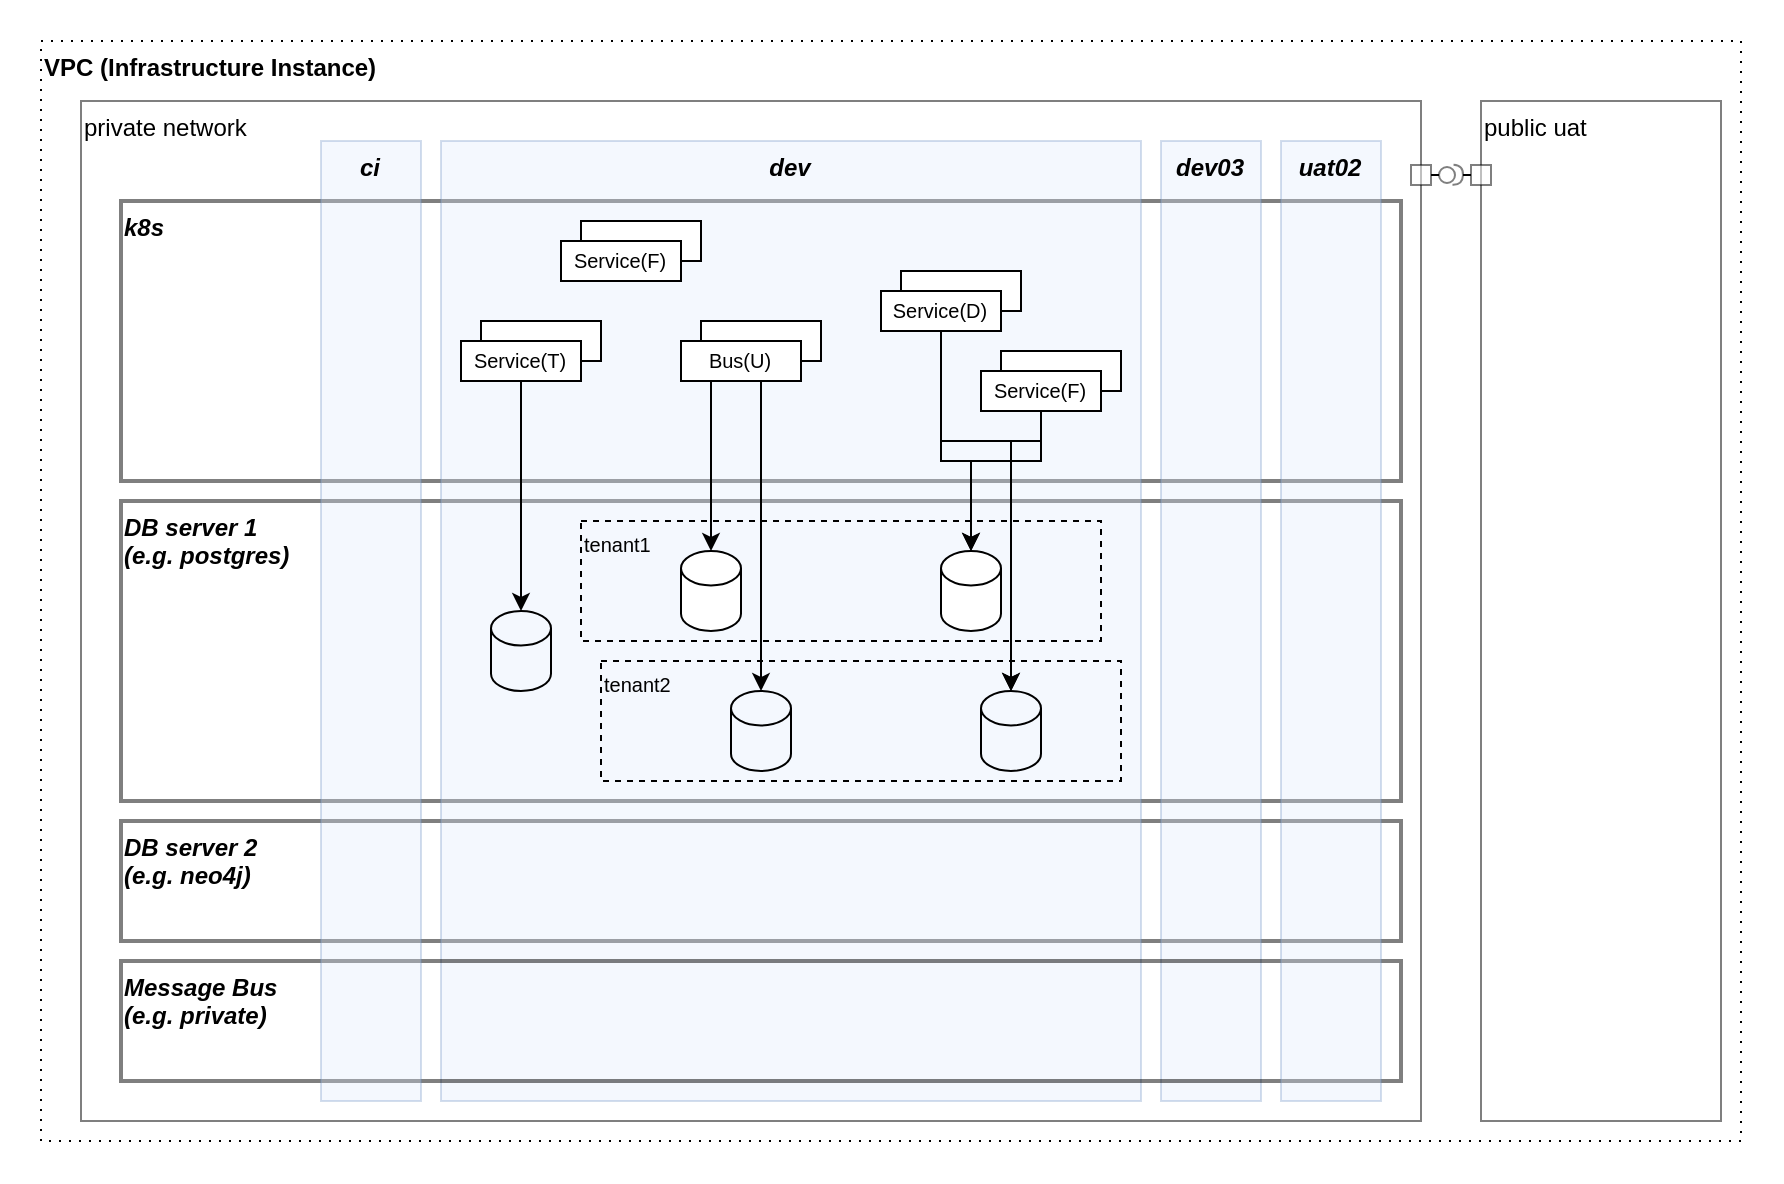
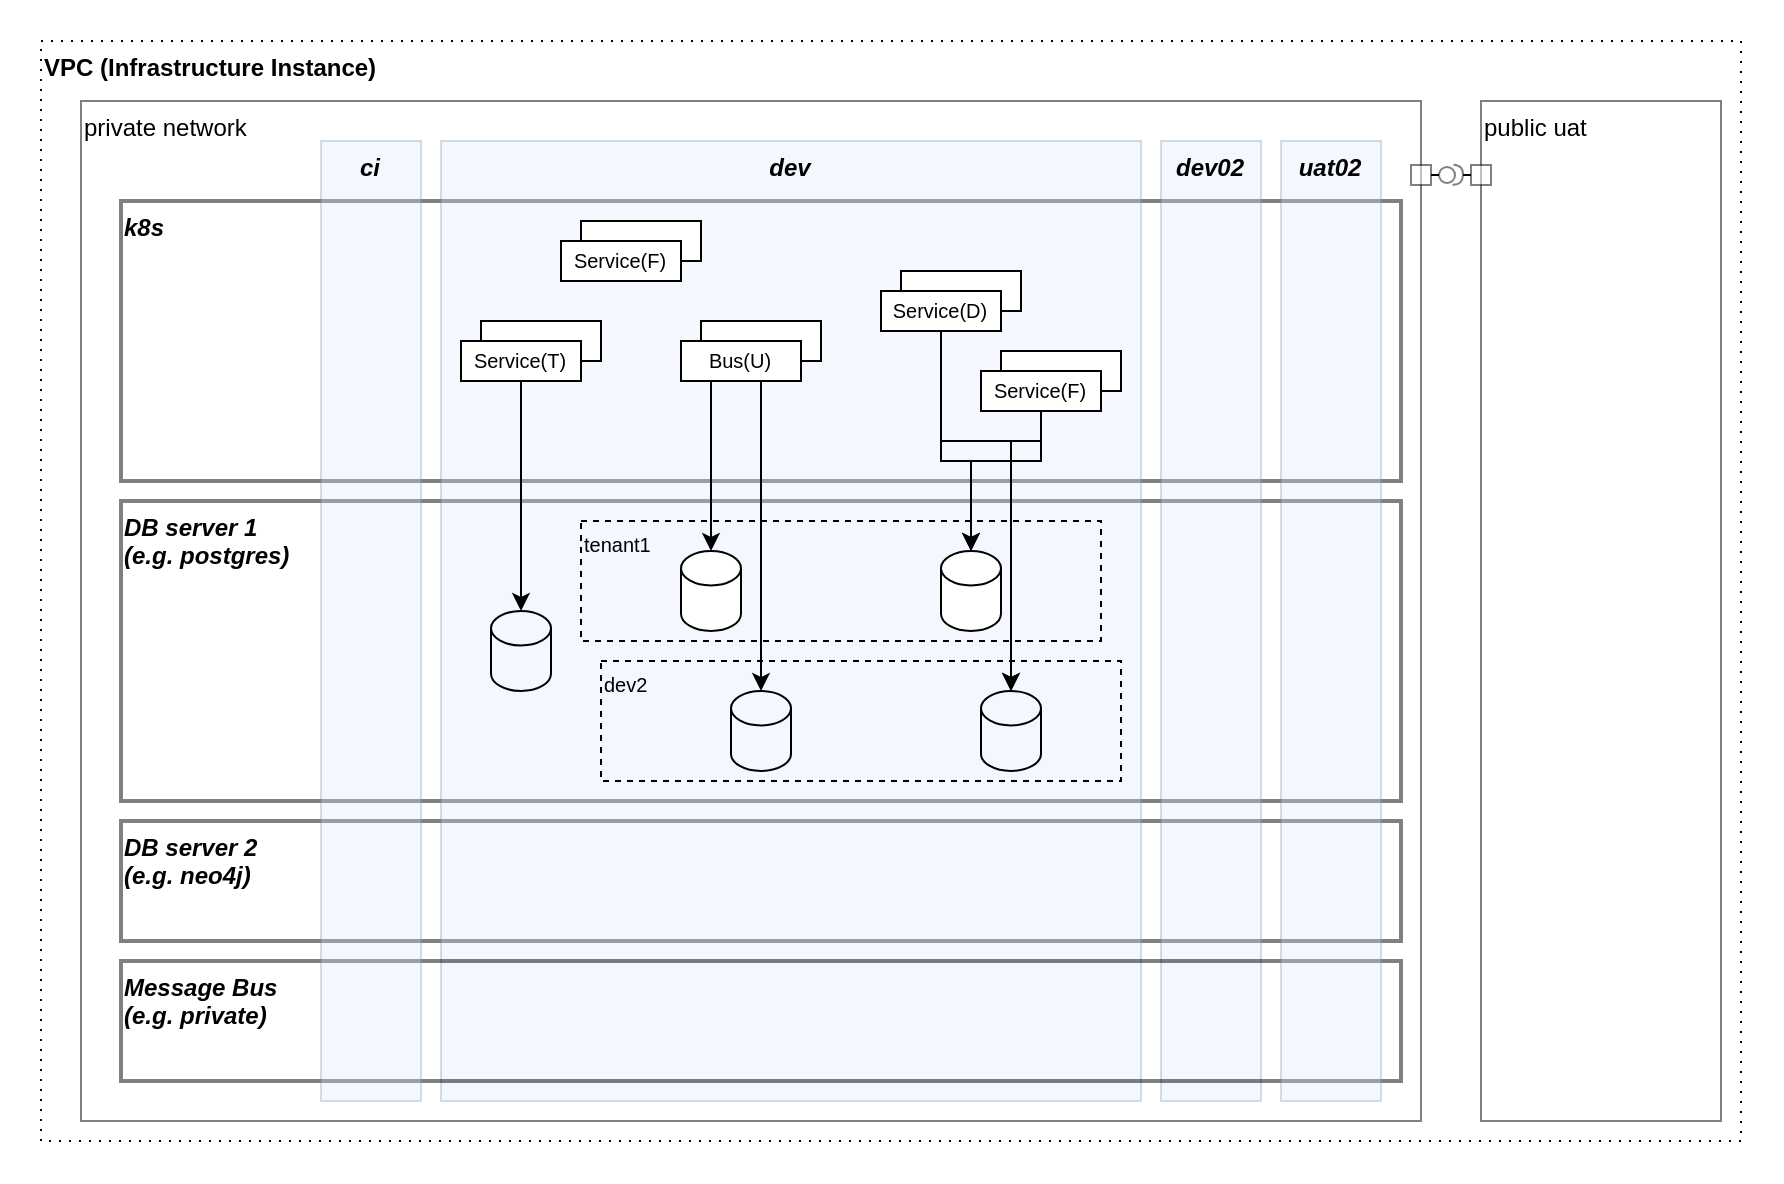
(1211, 169) -> (1211, 169)
(644, 687) -> (627, 687)
